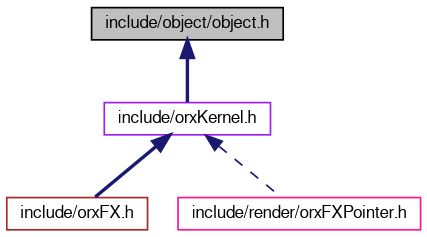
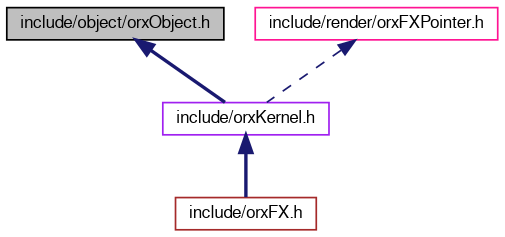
(187, 24) -> (115, 24)
(250, 172) -> (304, 76)
